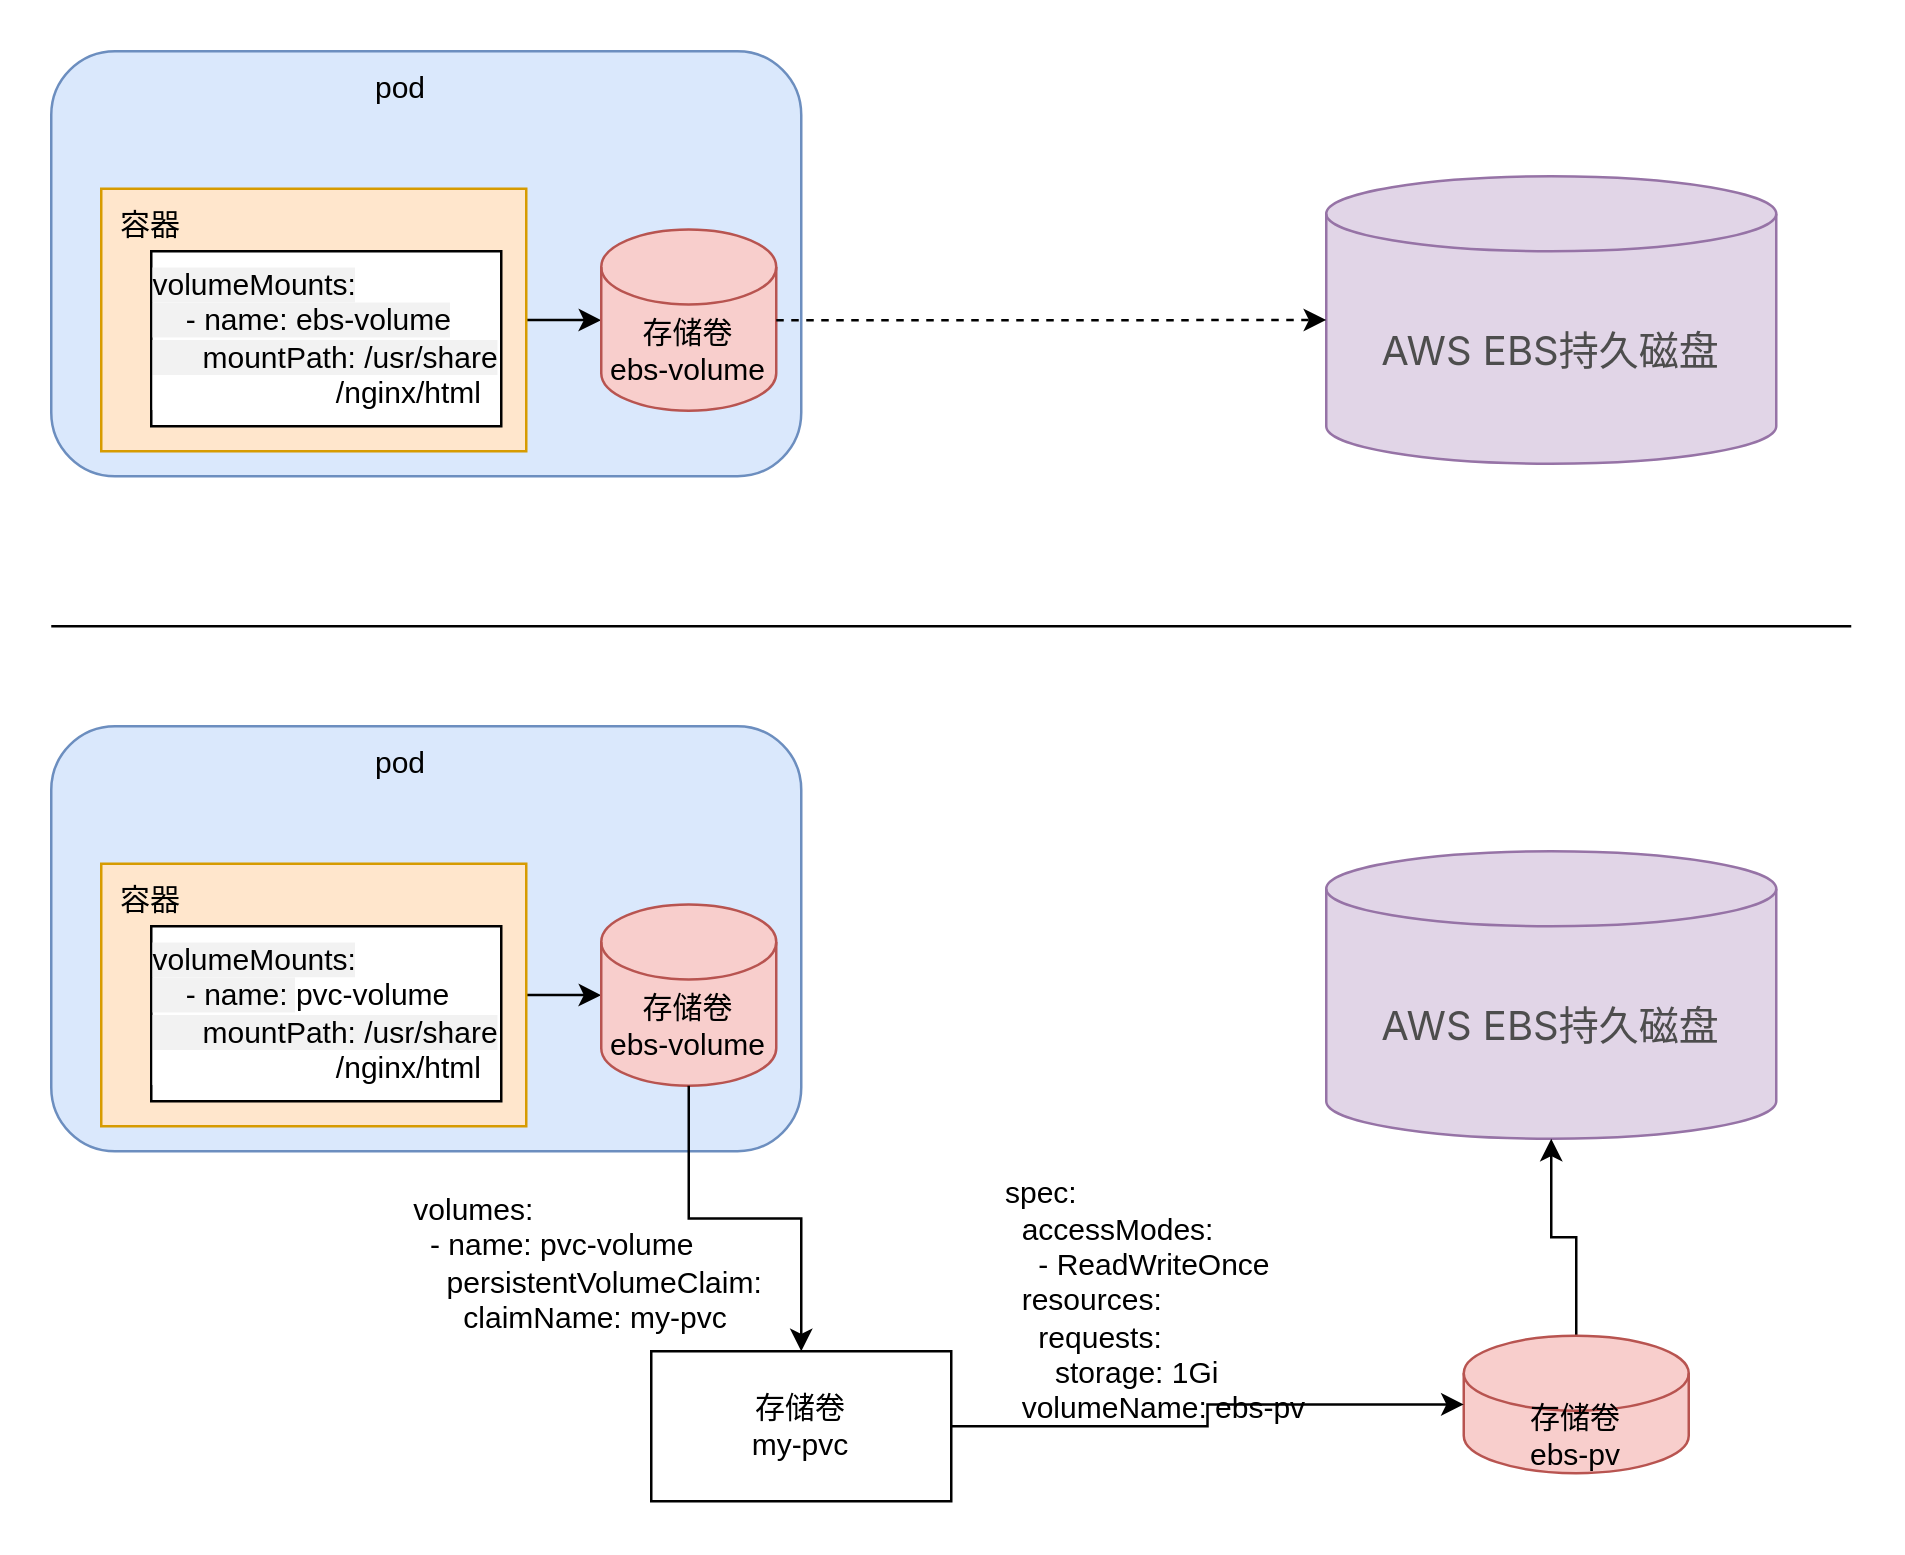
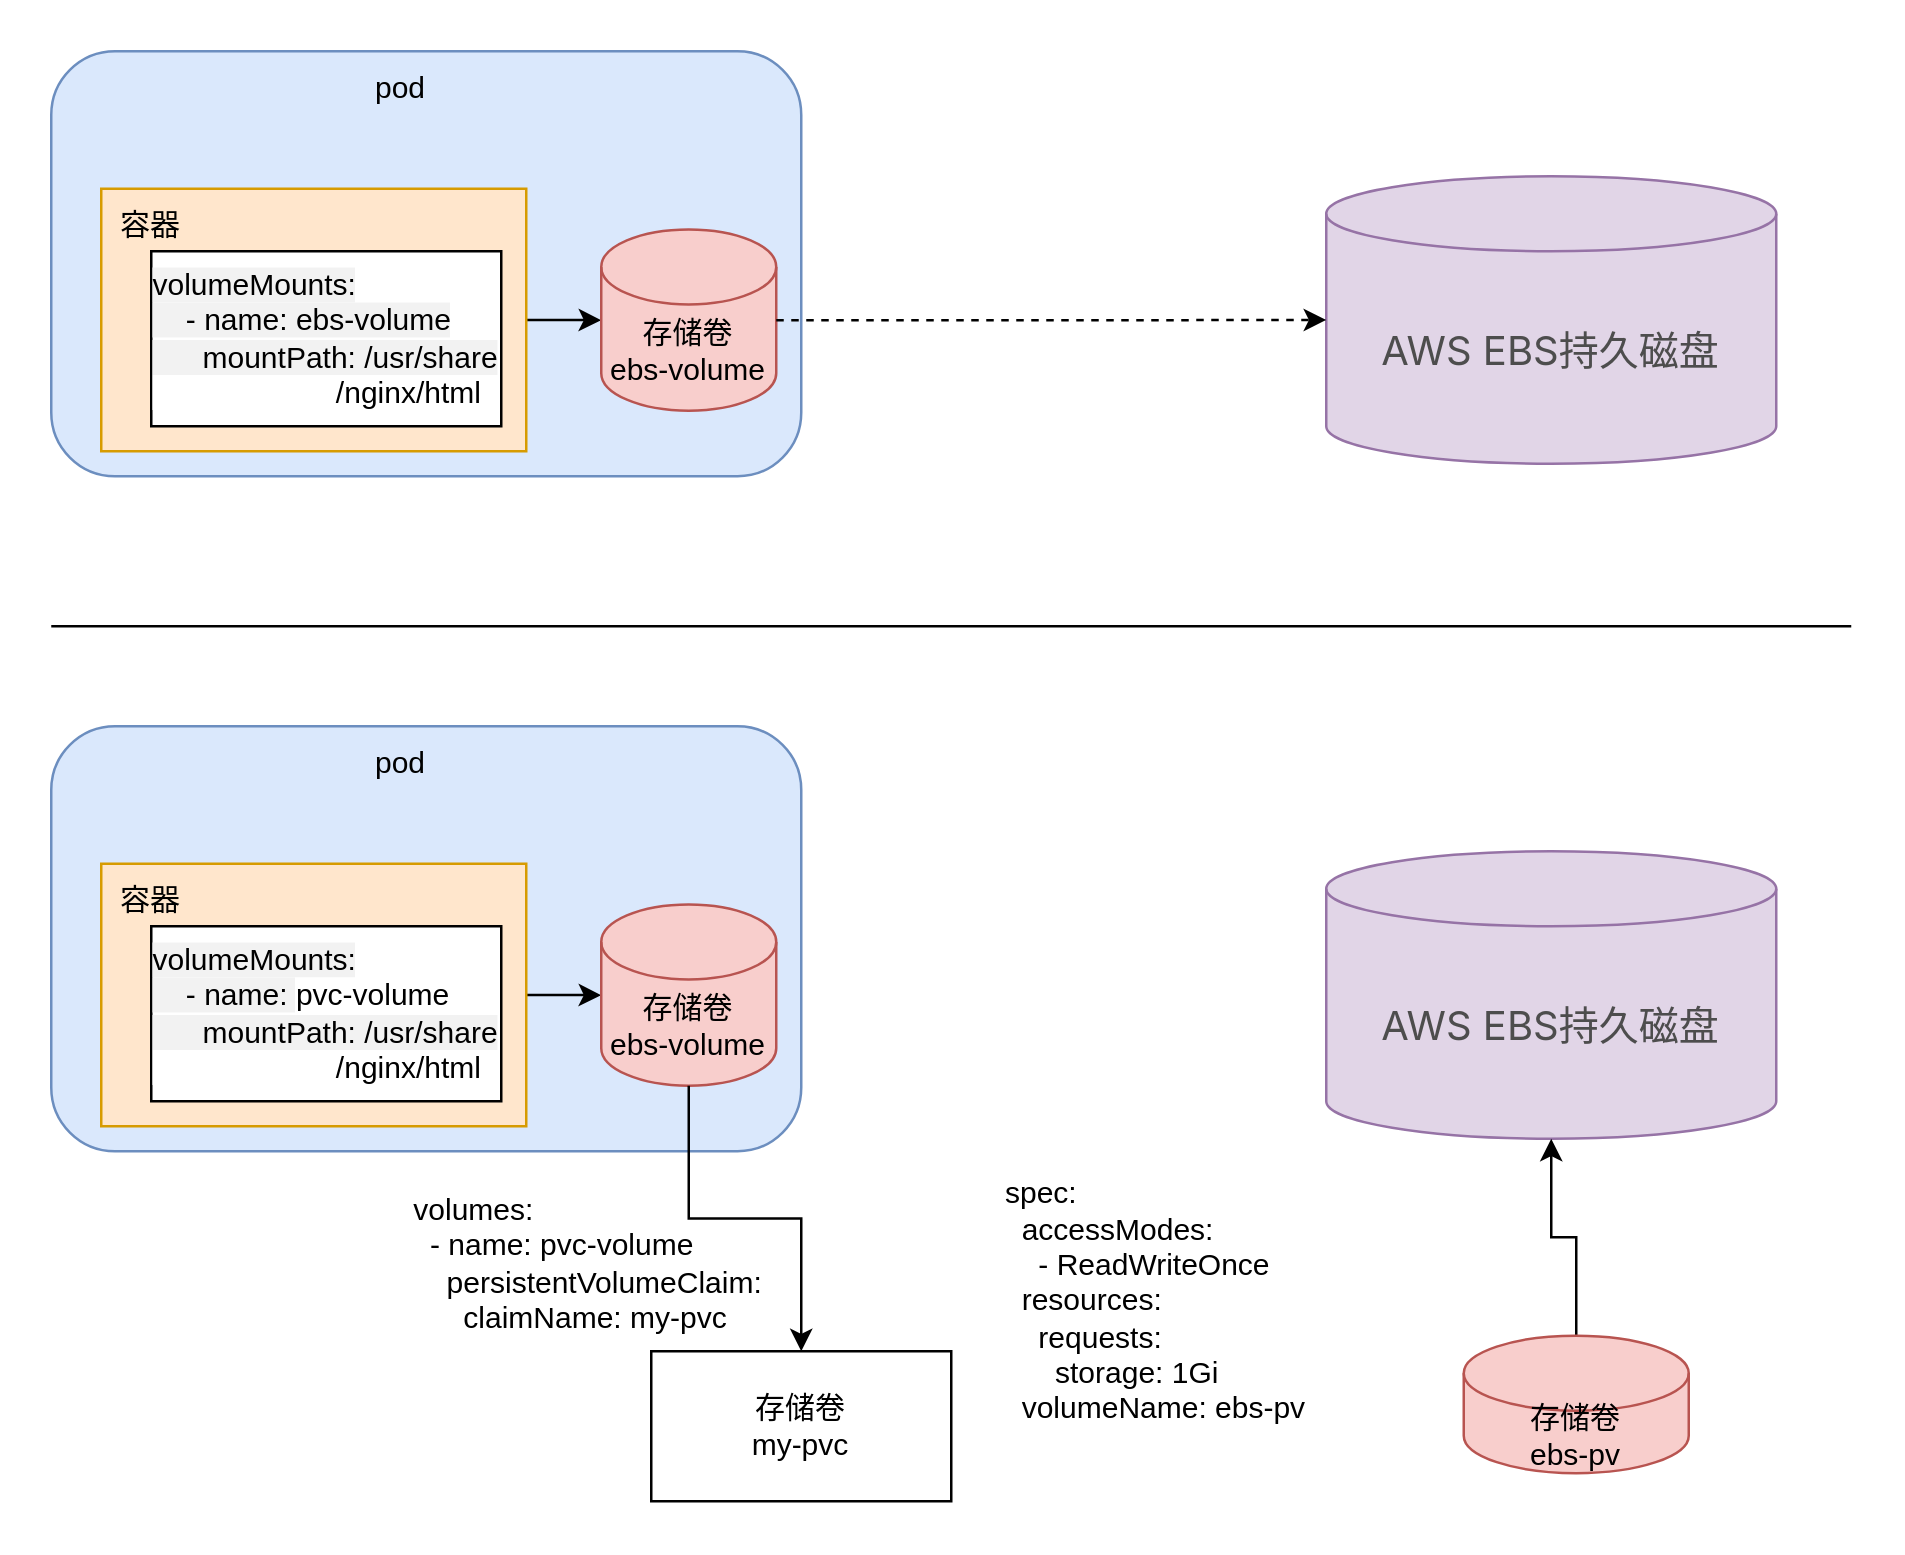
(1208, 1424) -> none
